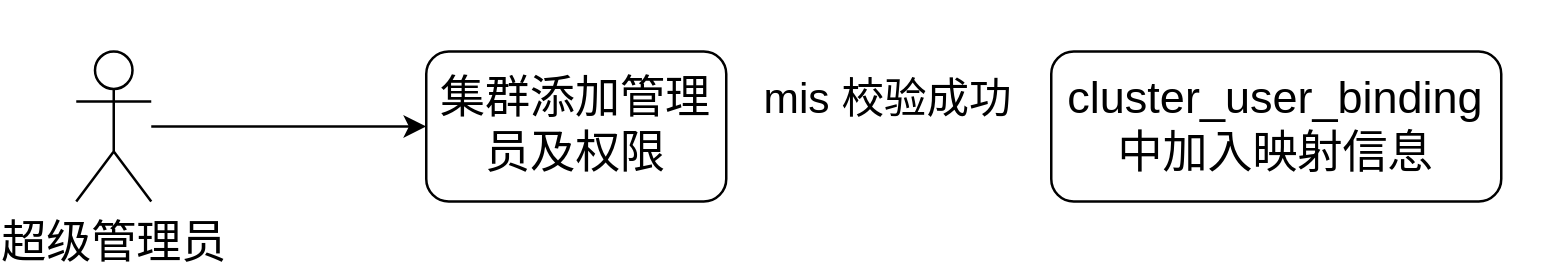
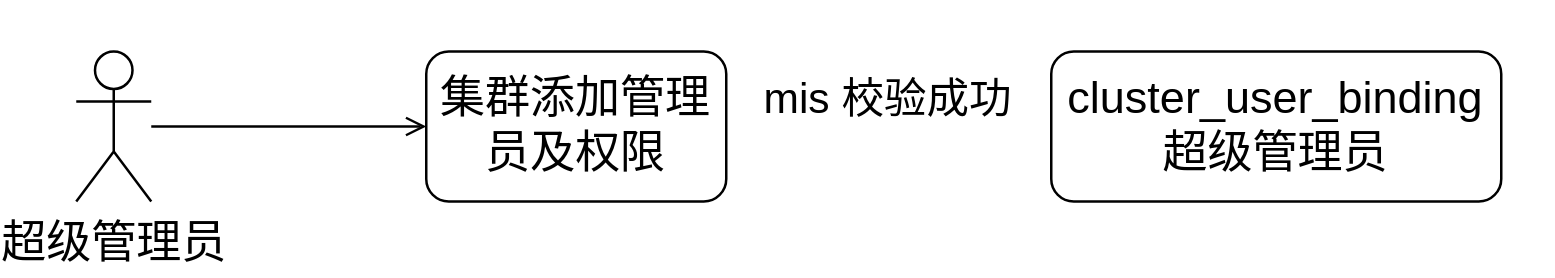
(408, 126) -> (412, 126)
(1276, 126) -> (1276, 126)
